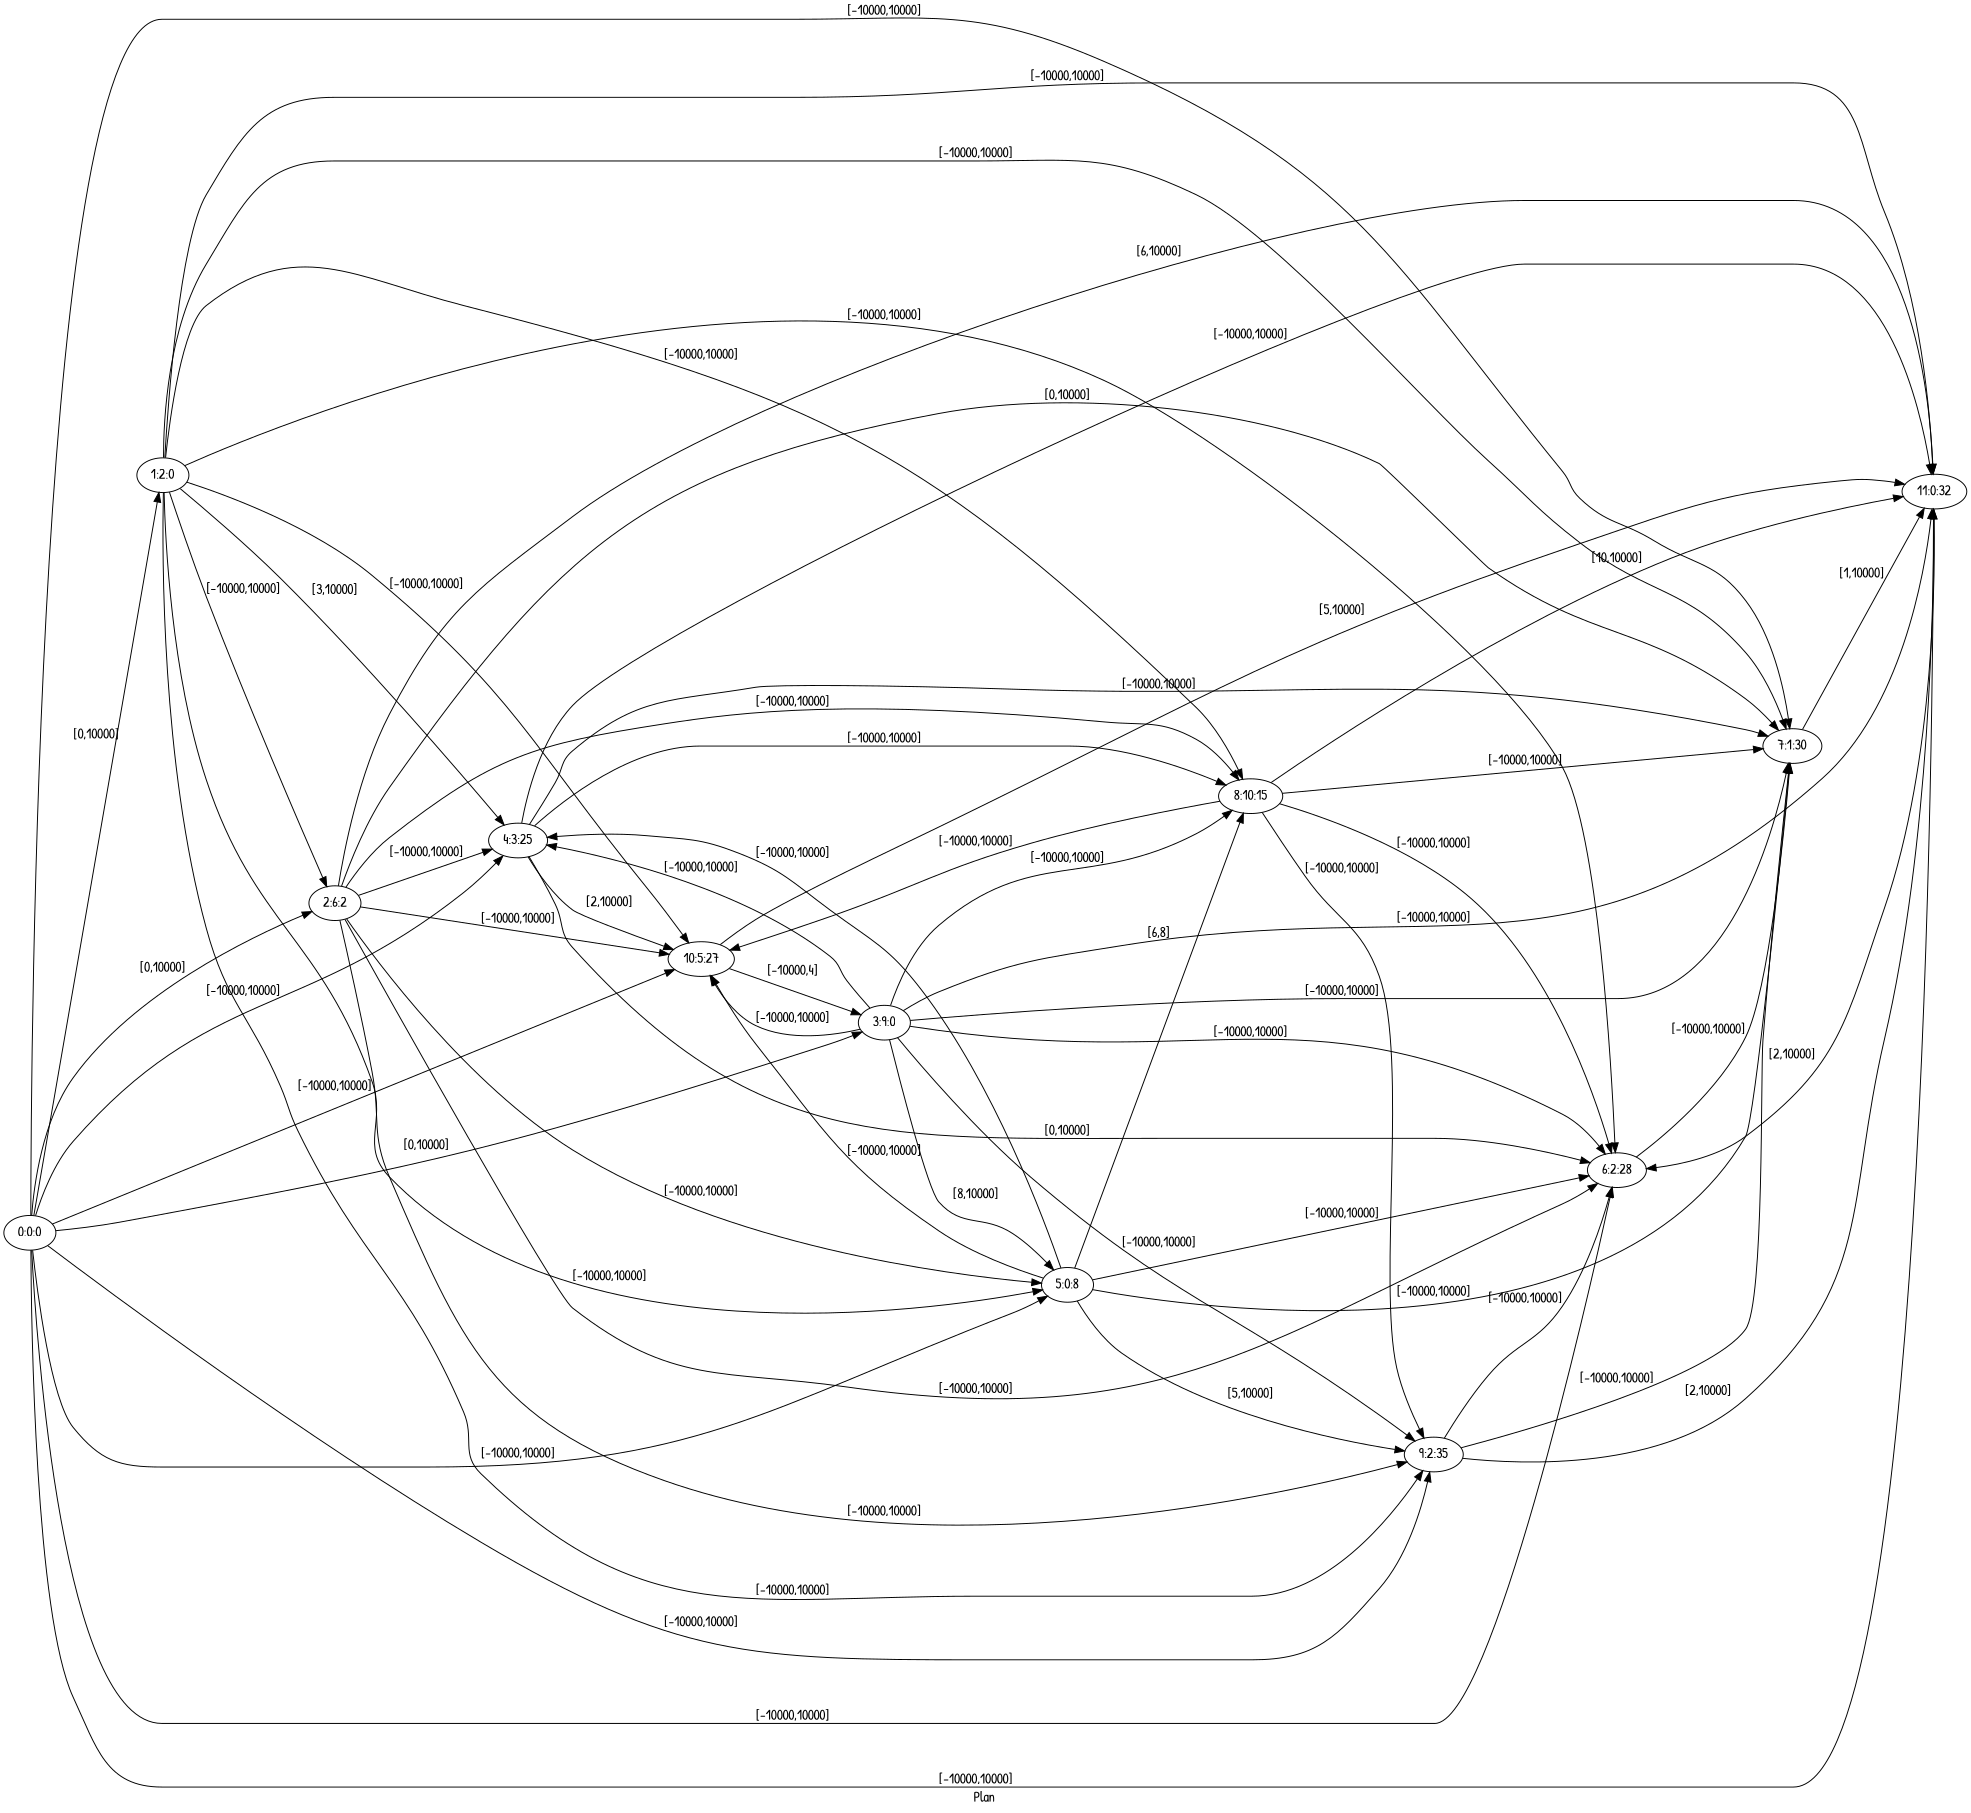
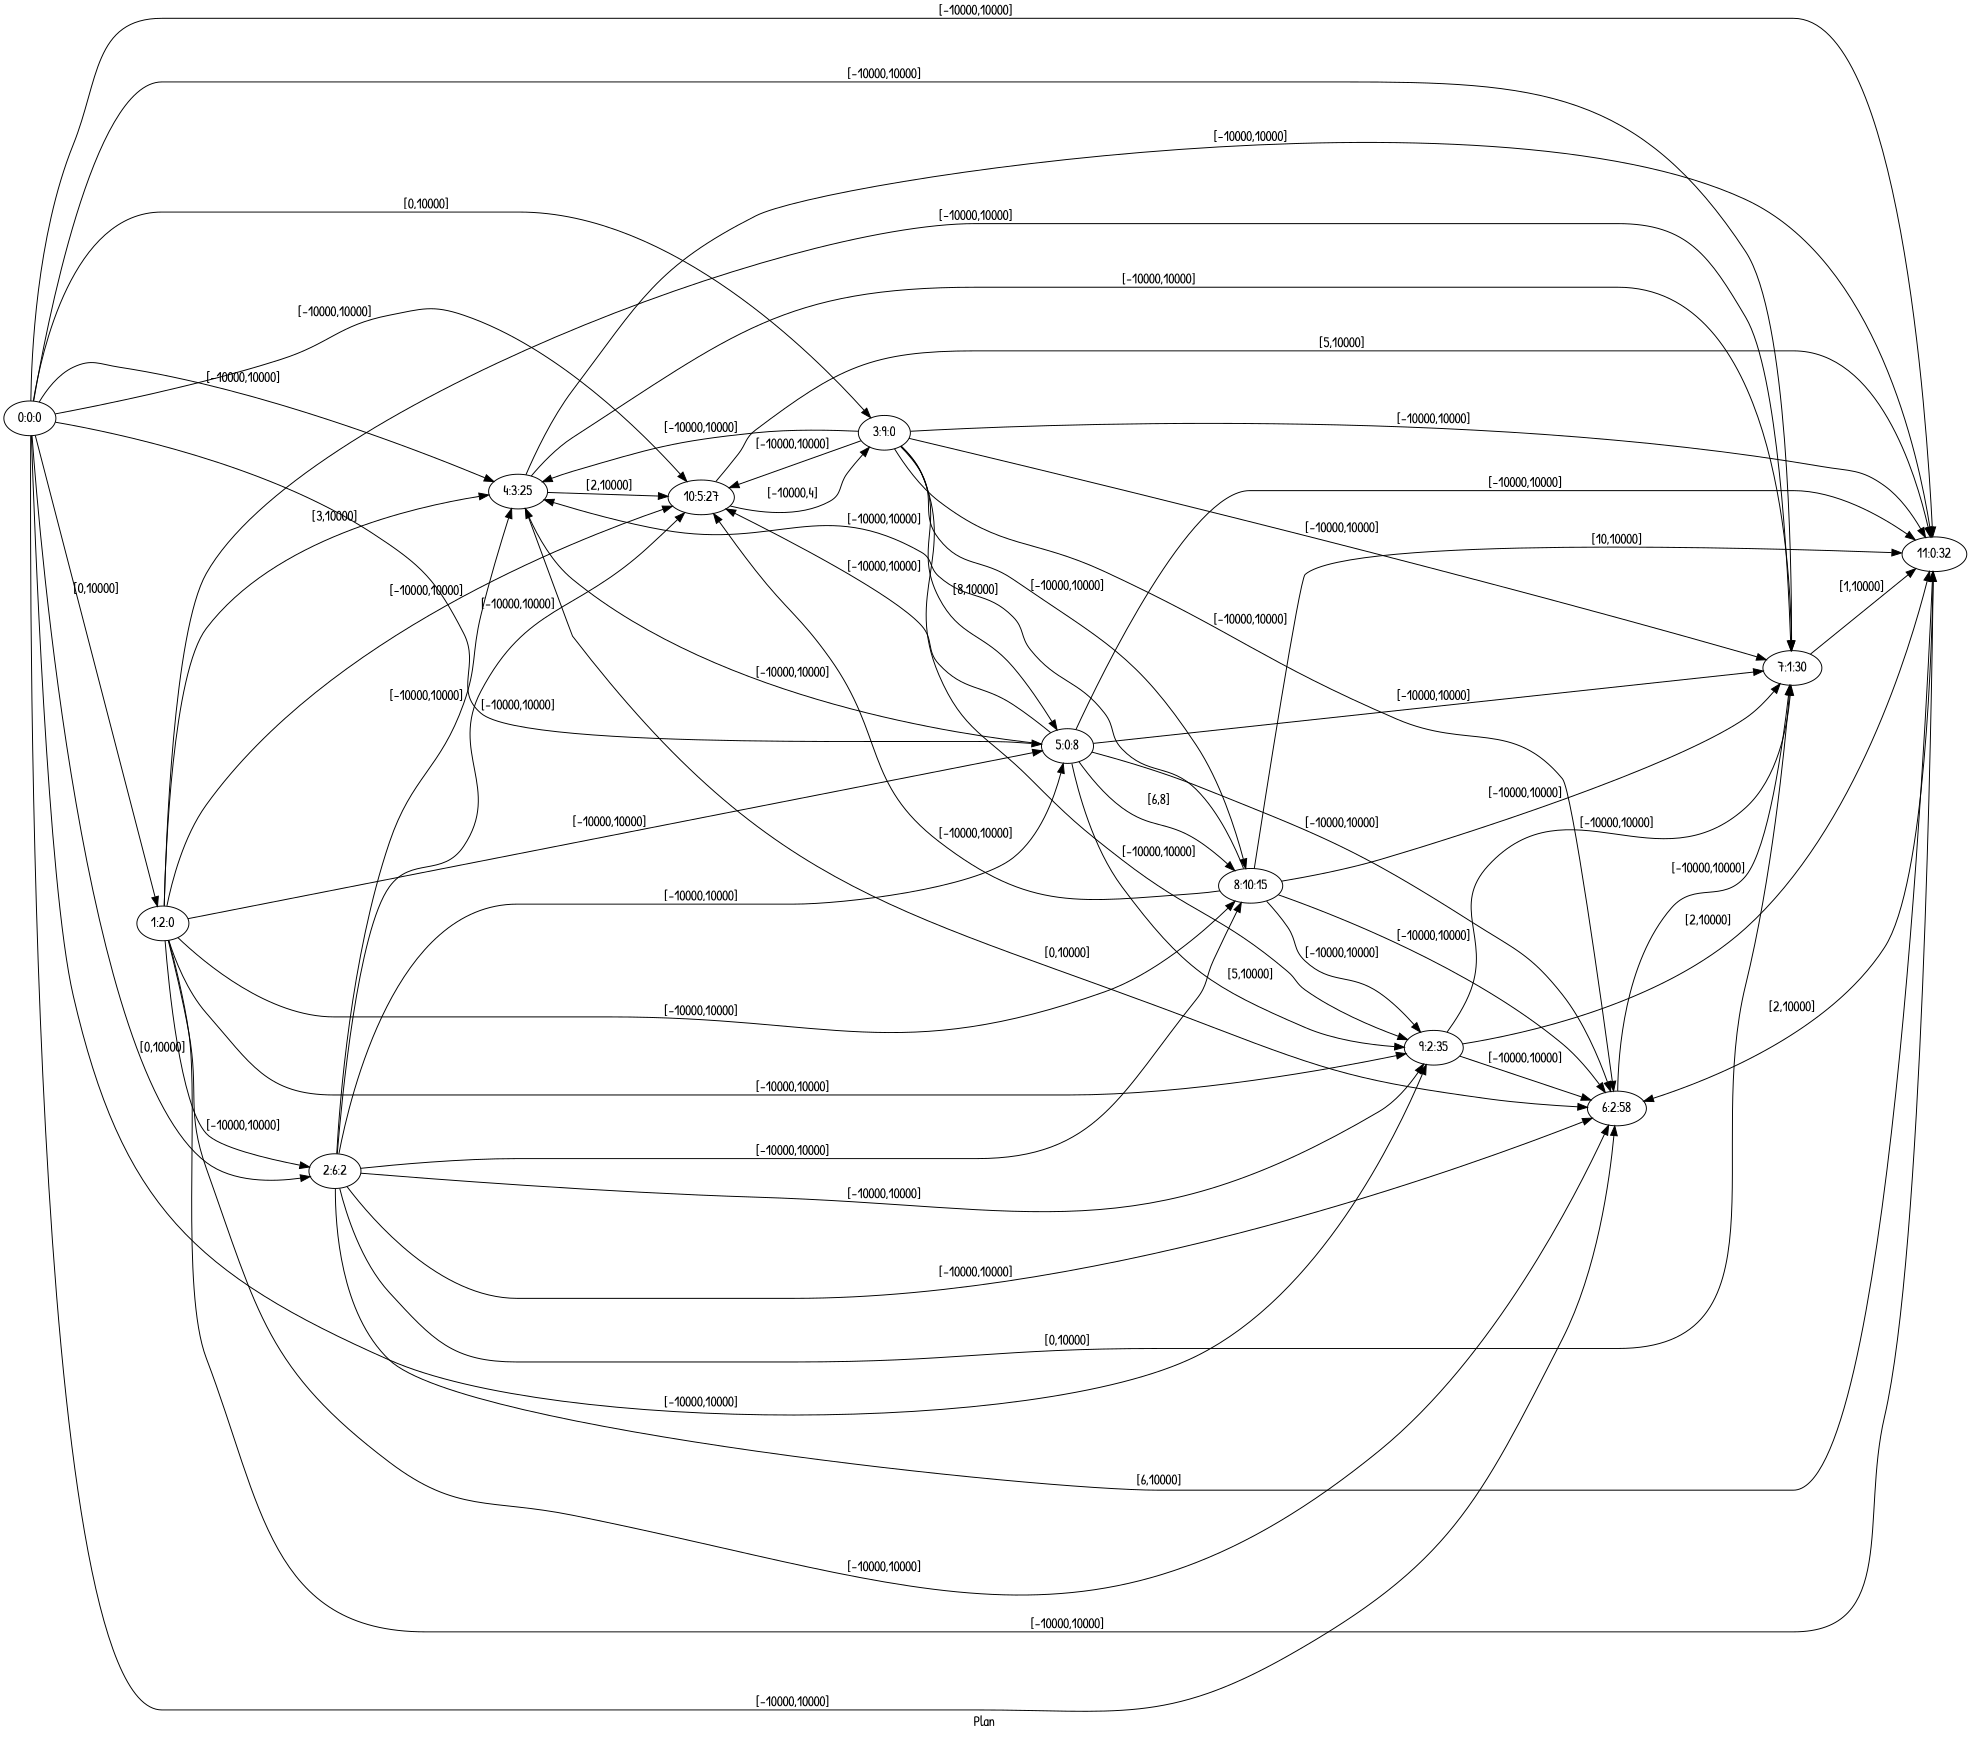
none -> (1432, 491)
(867, 746) -> (952, 586)
(1617, 1170) -> (1617, 1109)
